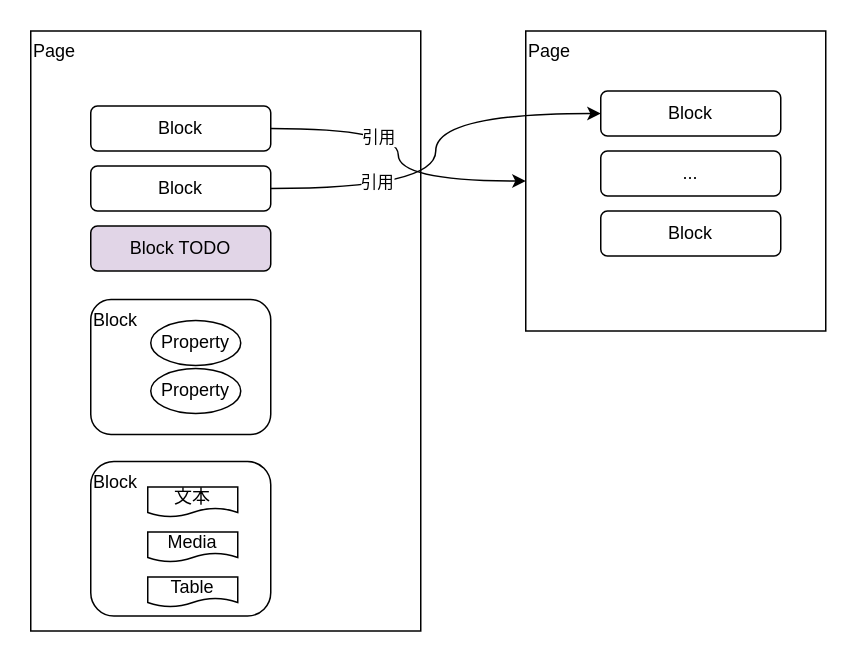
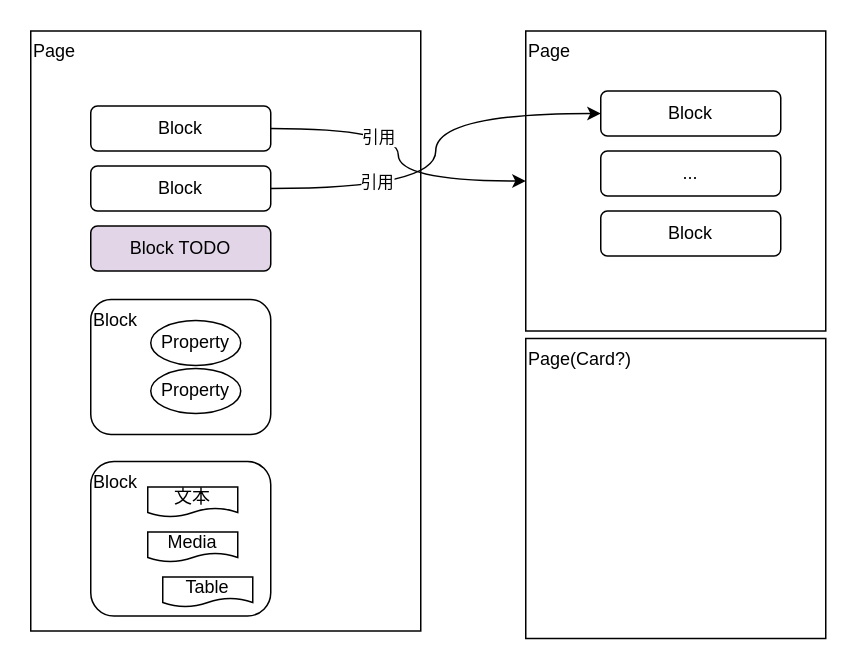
none -> (676, 488)
(193, 592) -> (208, 592)
